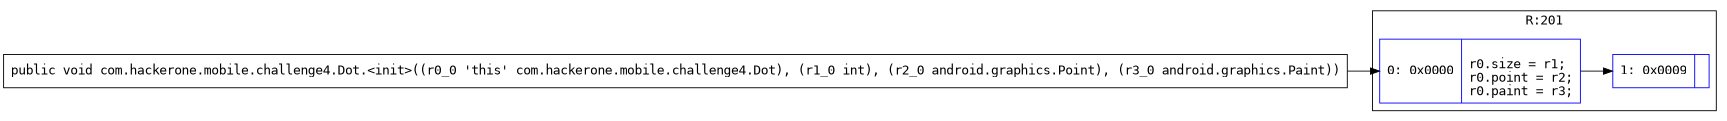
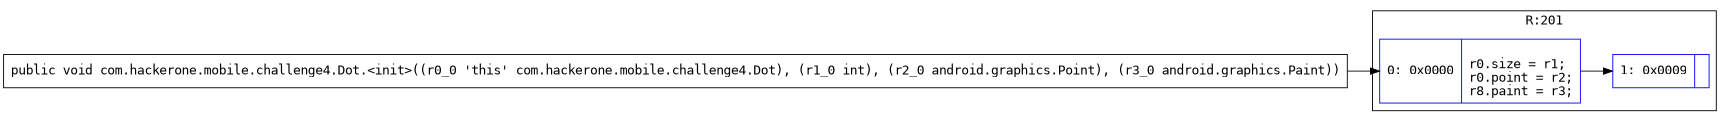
(1521, 91) -> (1521, 91)
